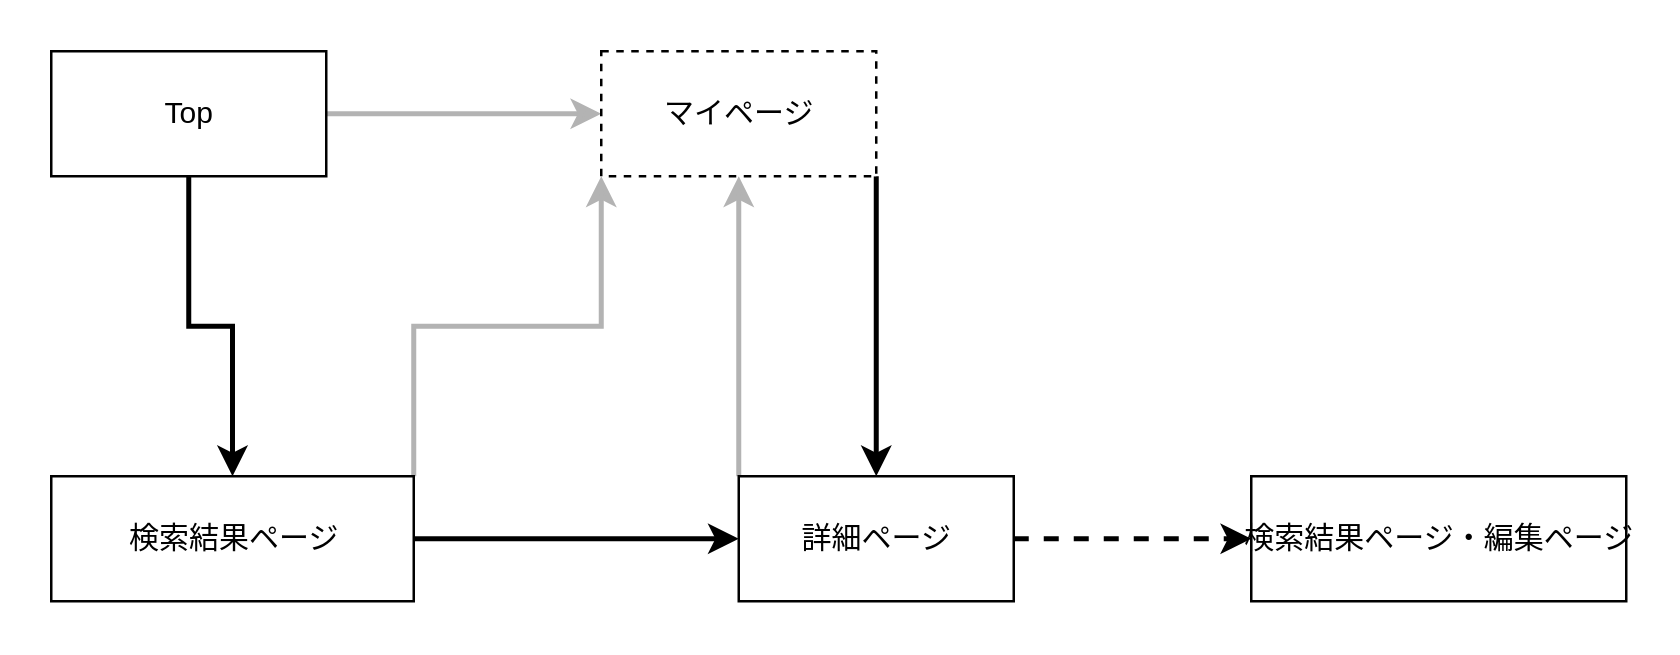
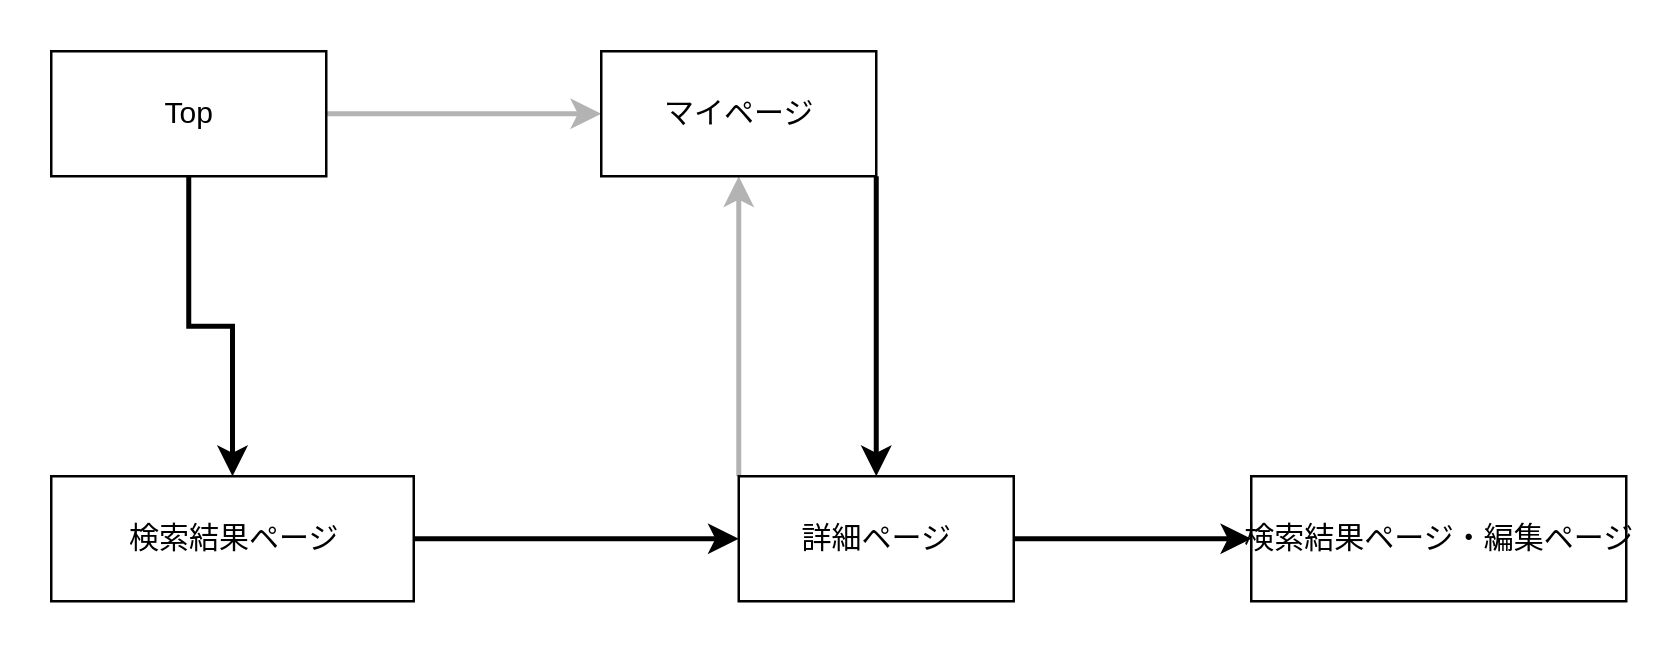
(739, 114) -> (739, 114)
(497, 326) -> none
(1036, 539) -> (1036, 539)
